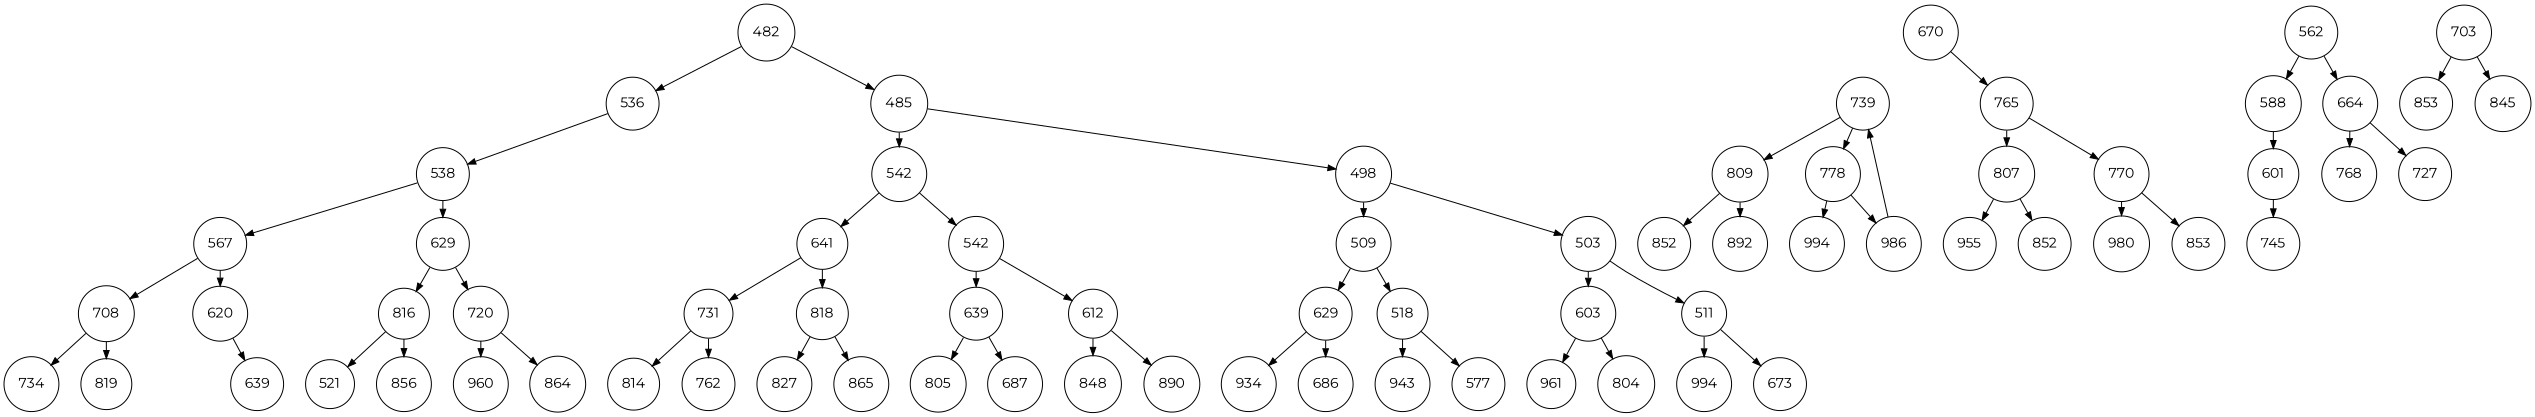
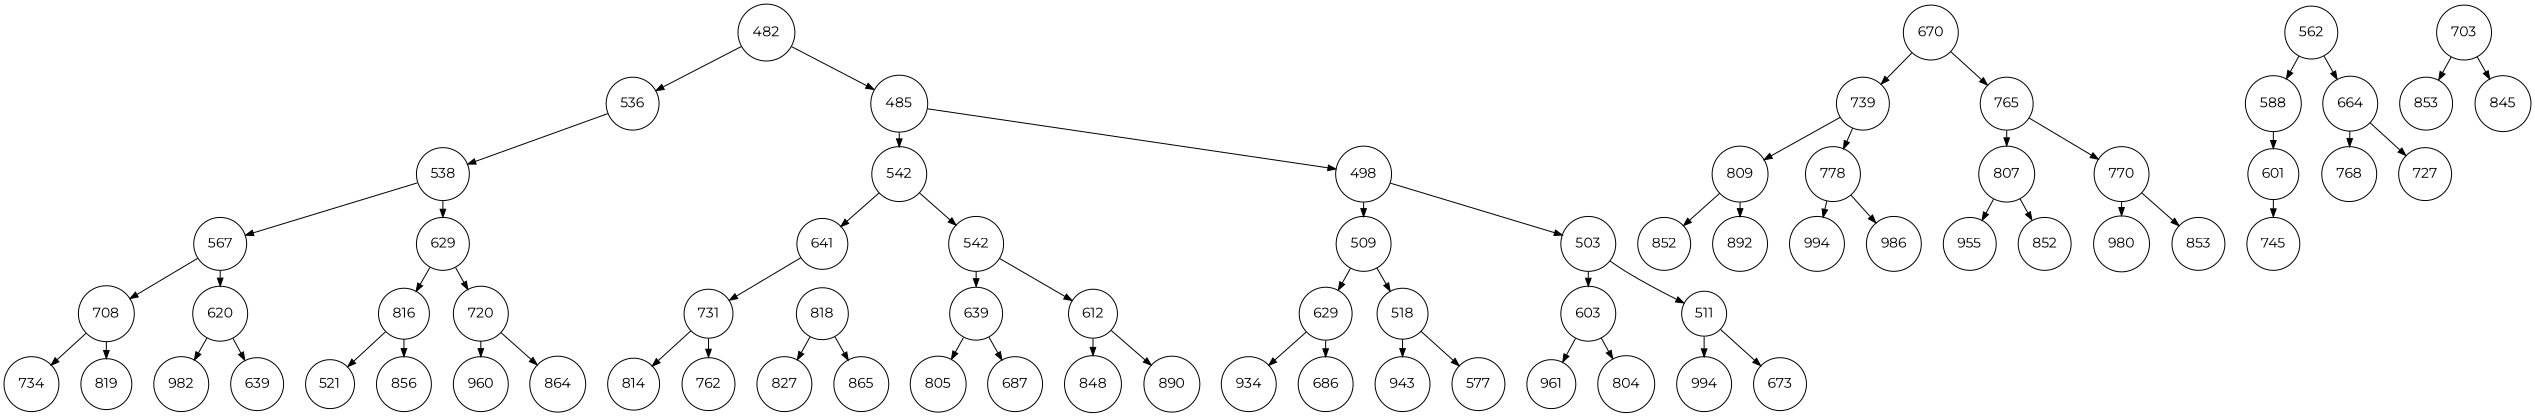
(1879, 177) -> (1900, 65)
(822, 274) -> none
none -> (181, 384)
